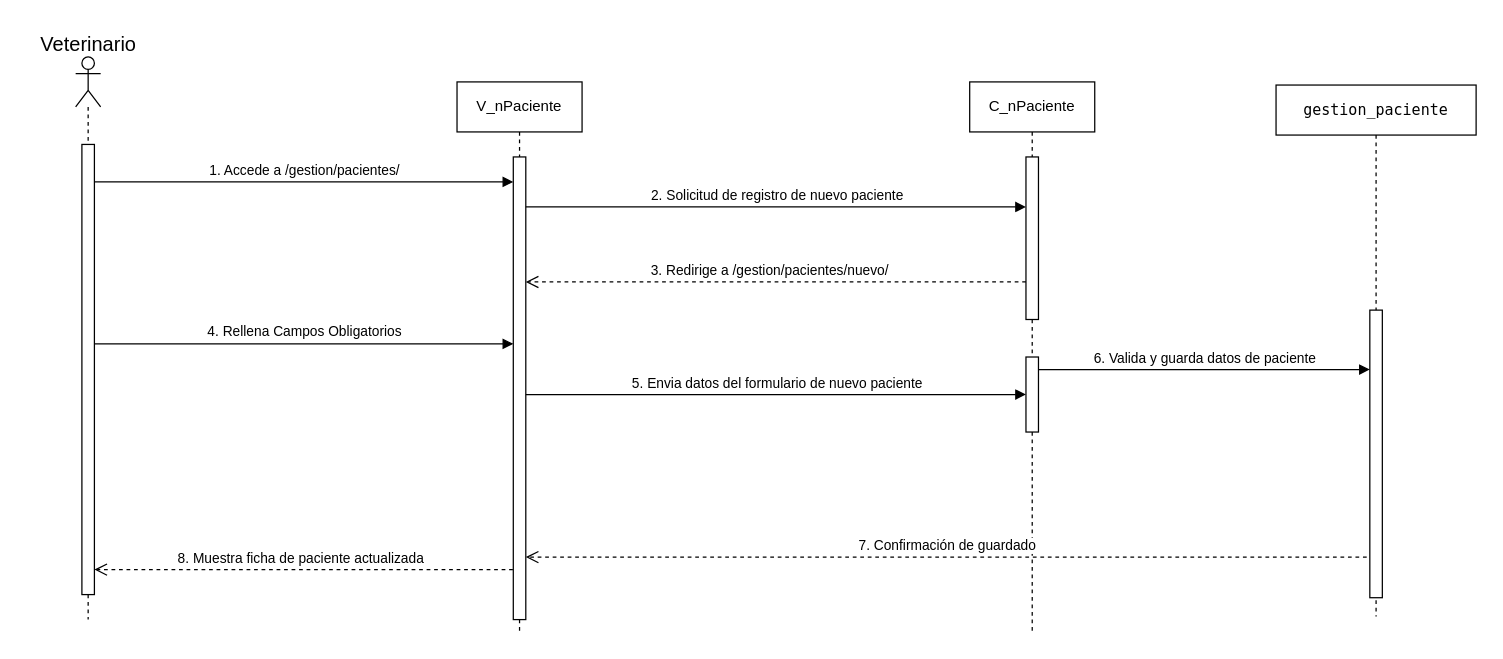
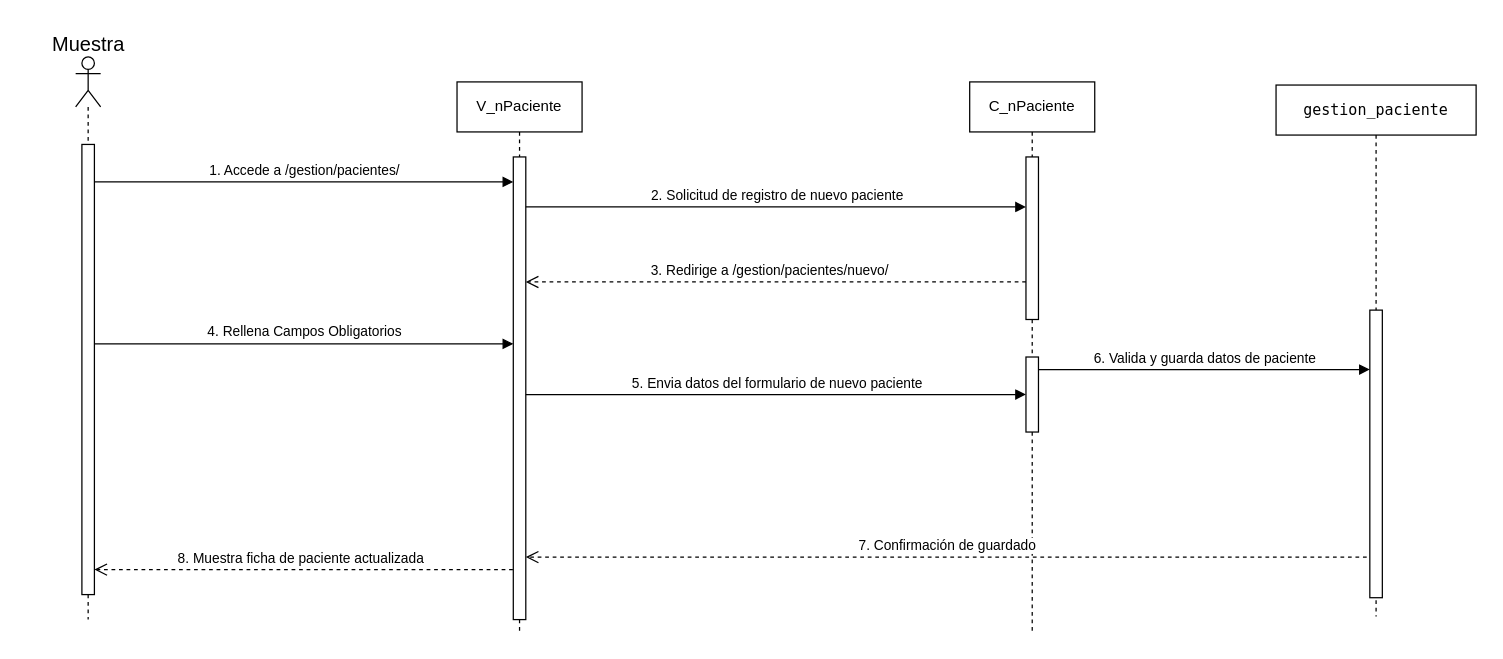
(89, 44) -> (89, 44)
